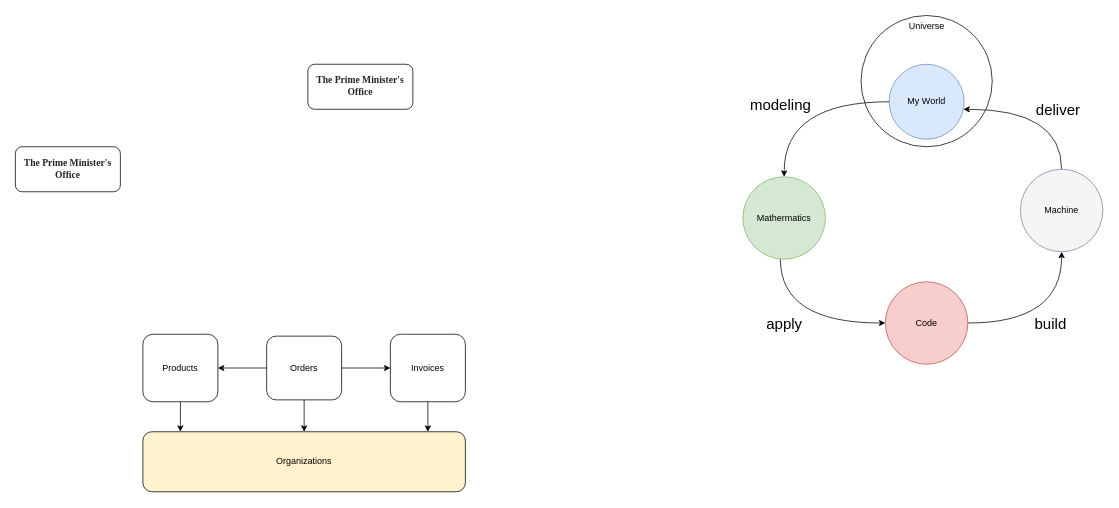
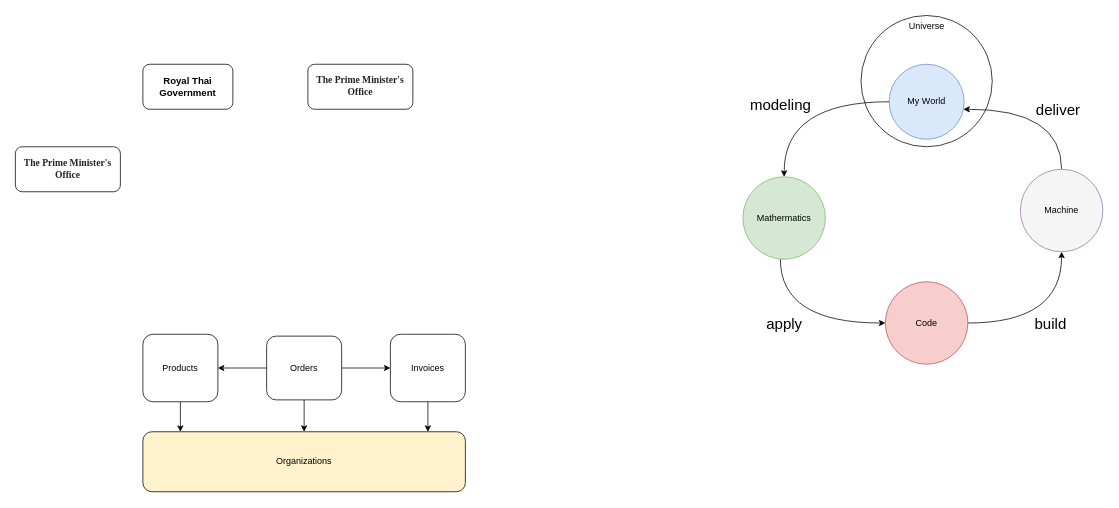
none -> (188, 87)
